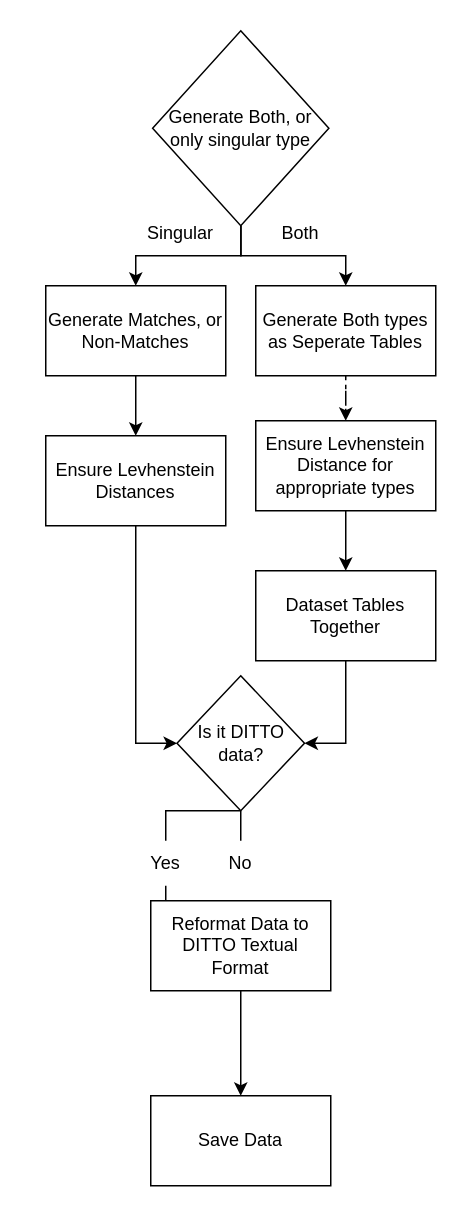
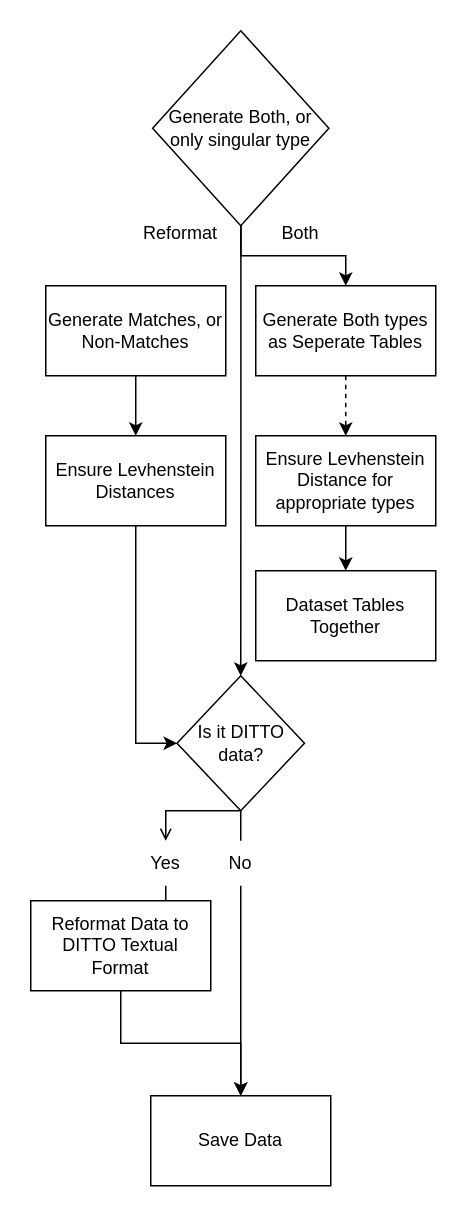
(181, 233) -> (181, 233)
(178, 256) -> (241, 462)
(346, 466) -> (346, 481)
(346, 717) -> none
(166, 834) -> (166, 833)
none -> (241, 937)
(241, 946) -> (121, 946)
